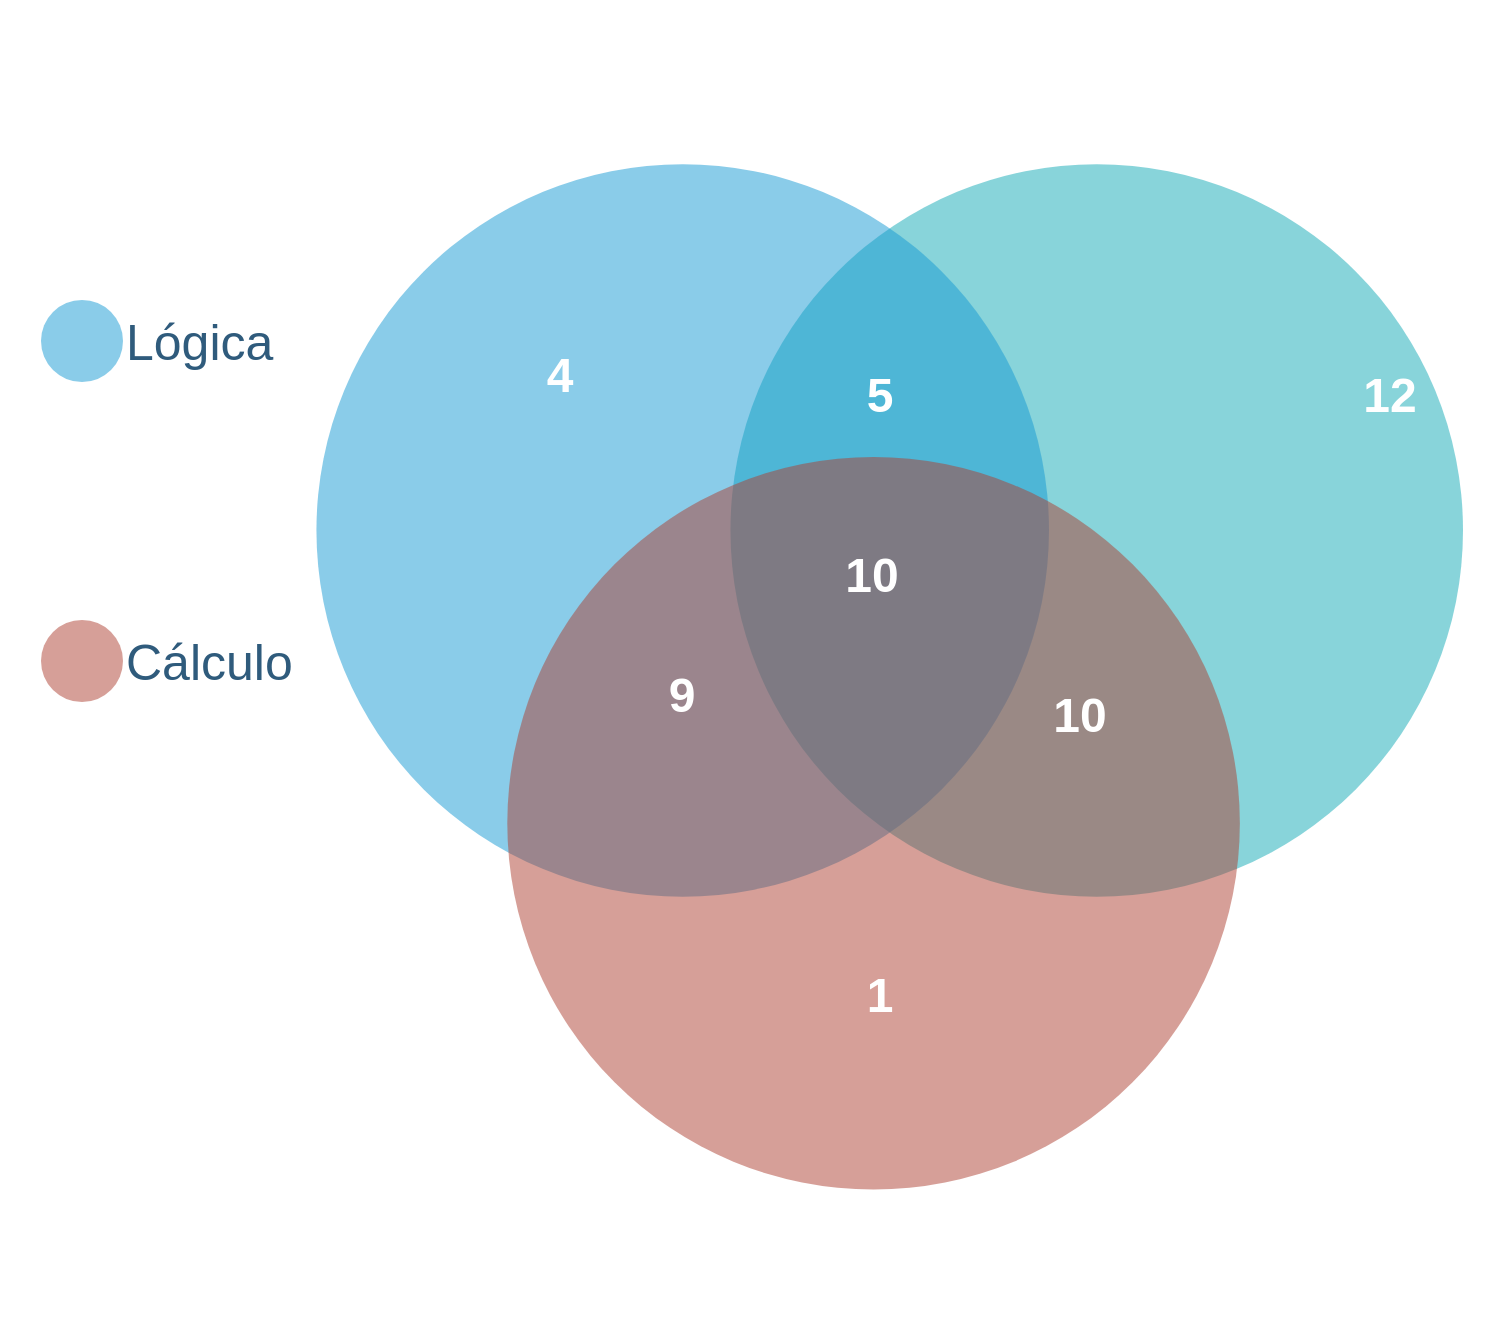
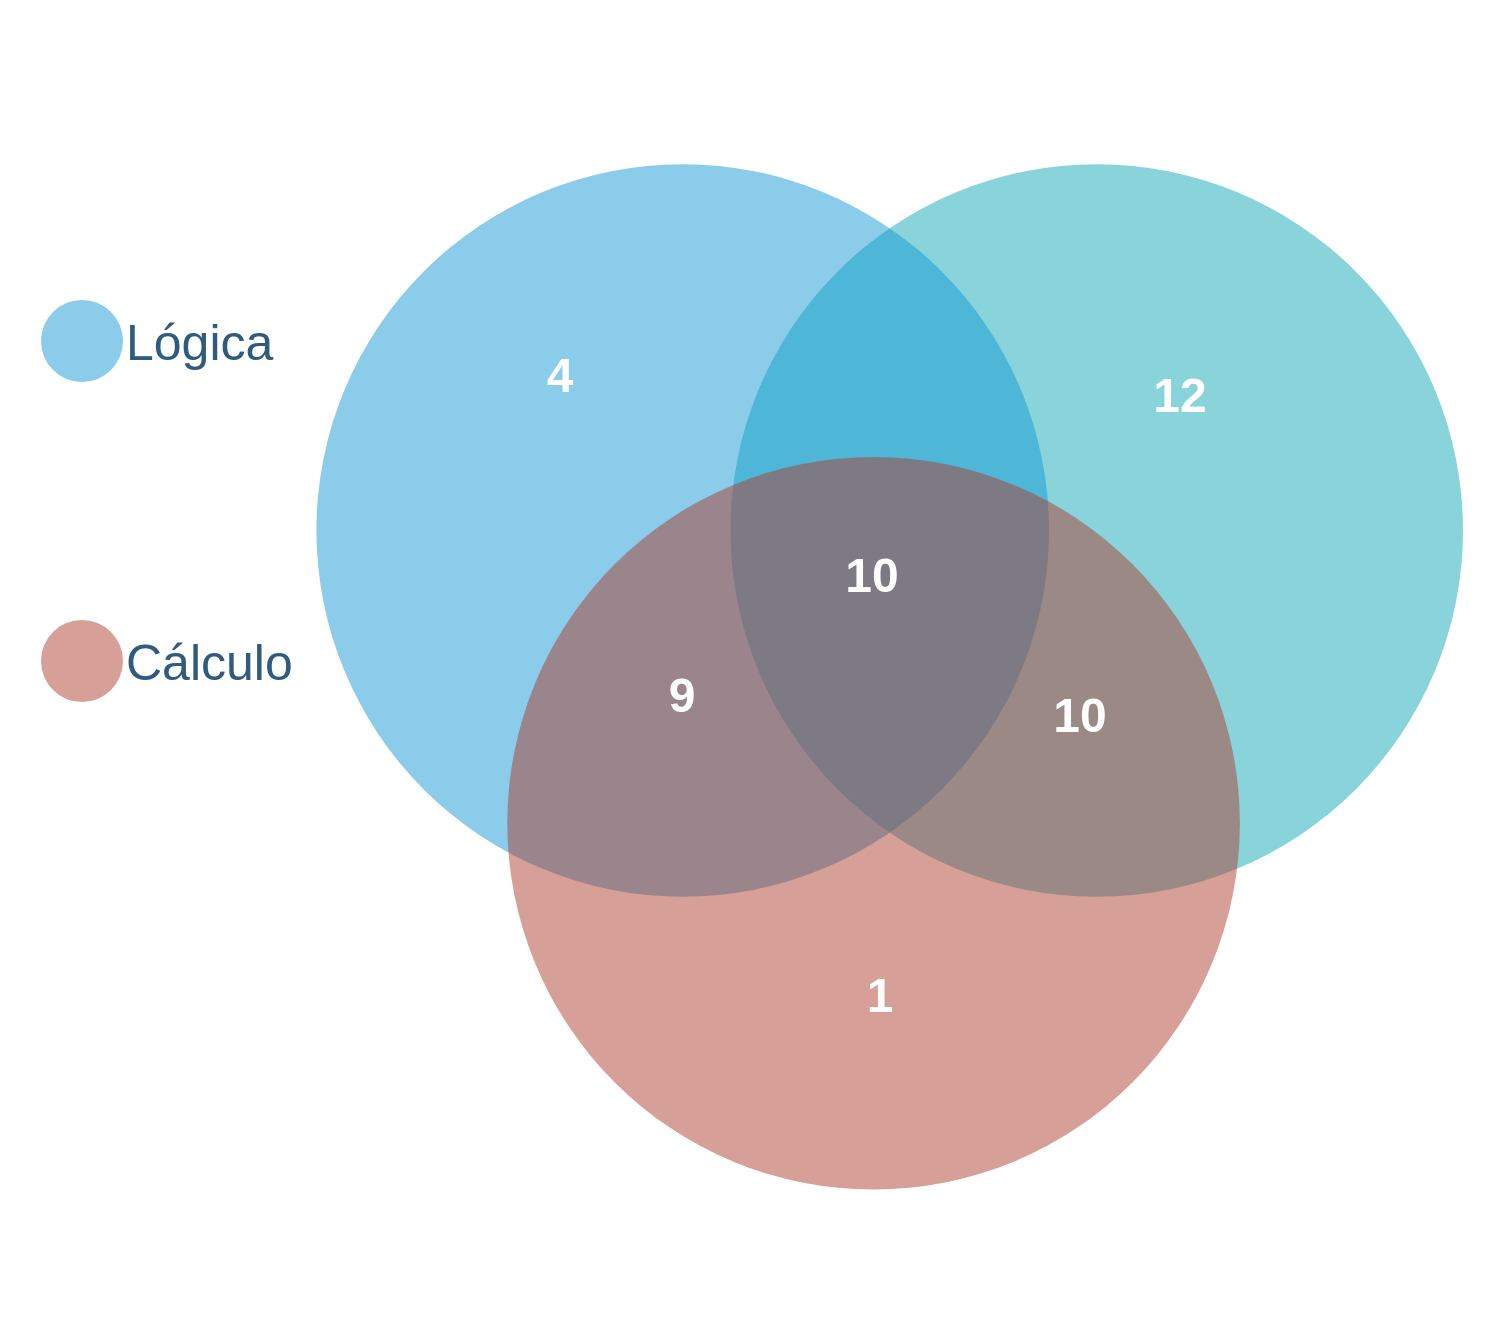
(881, 397) -> none
(1391, 397) -> (1181, 397)
